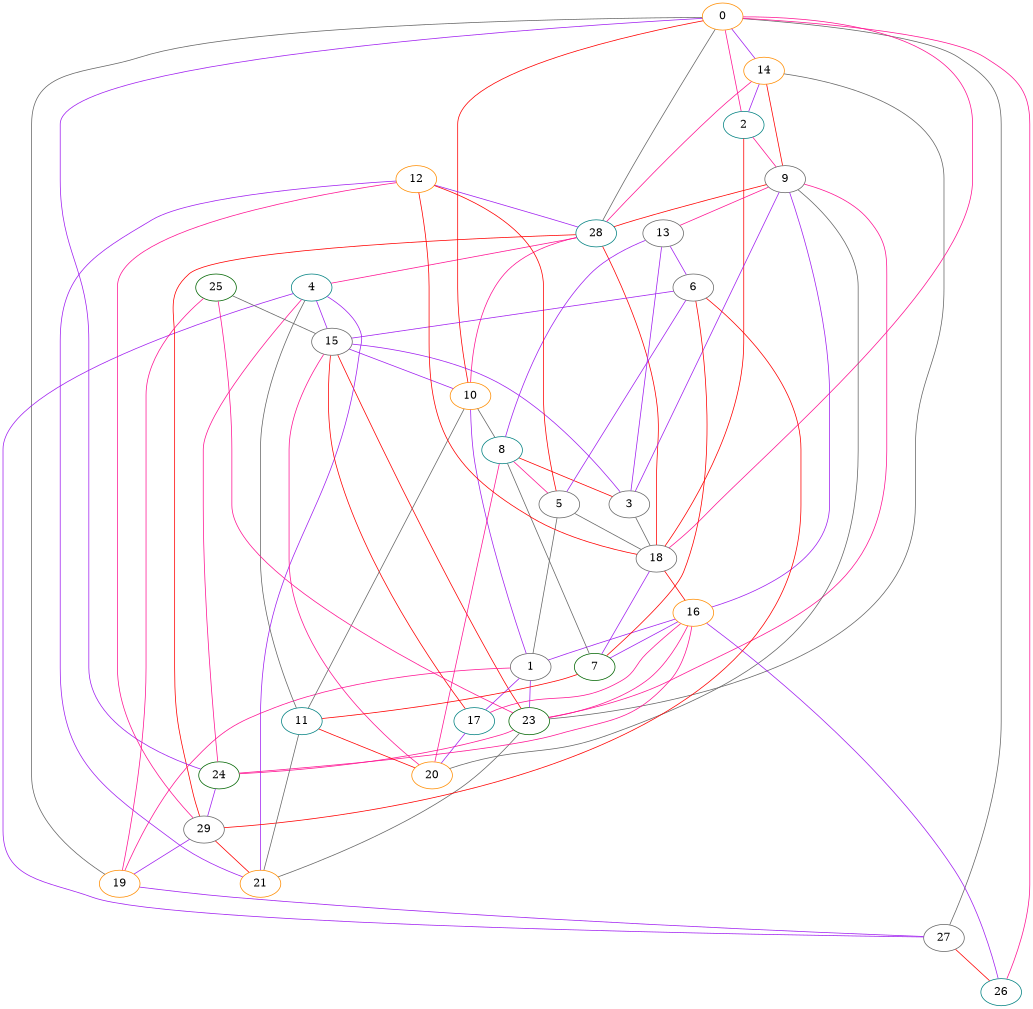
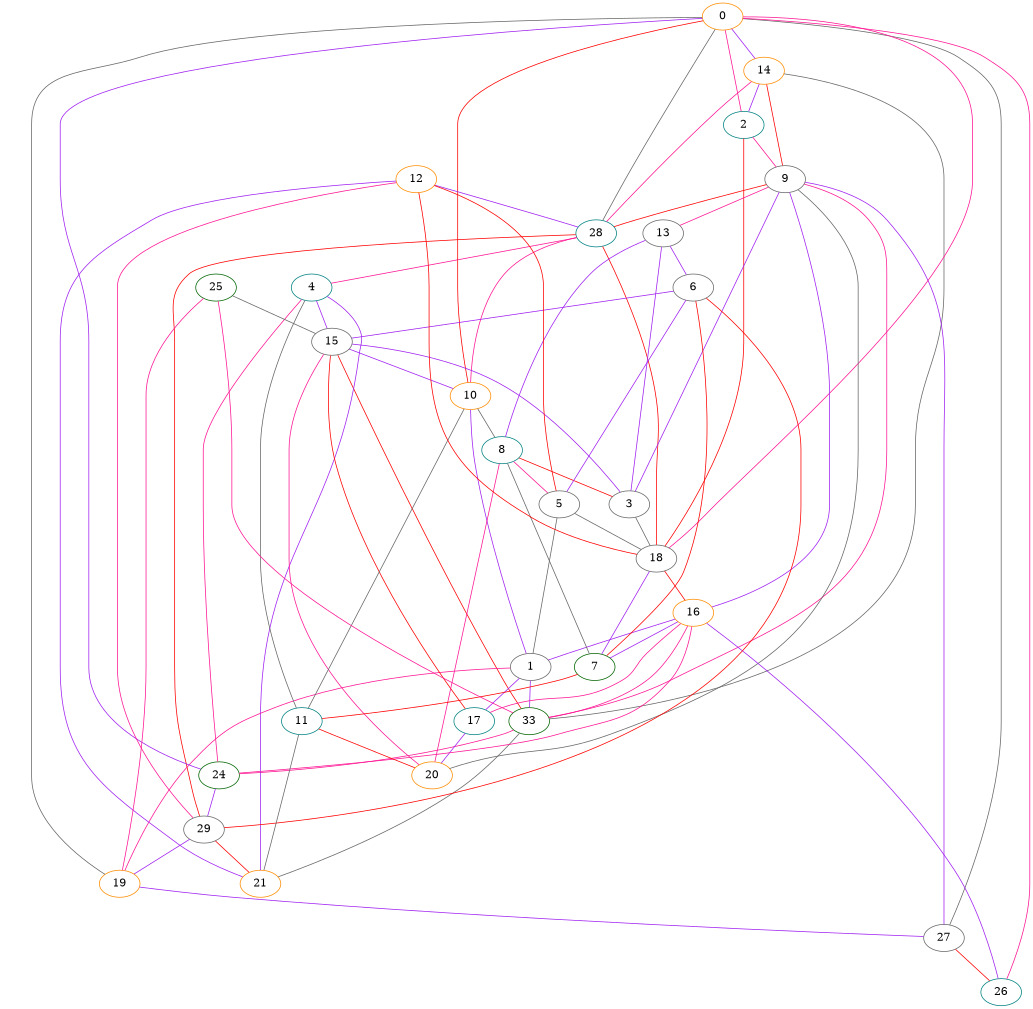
(529, 721) -> (529, 721)
(88, 896) -> (944, 519)
